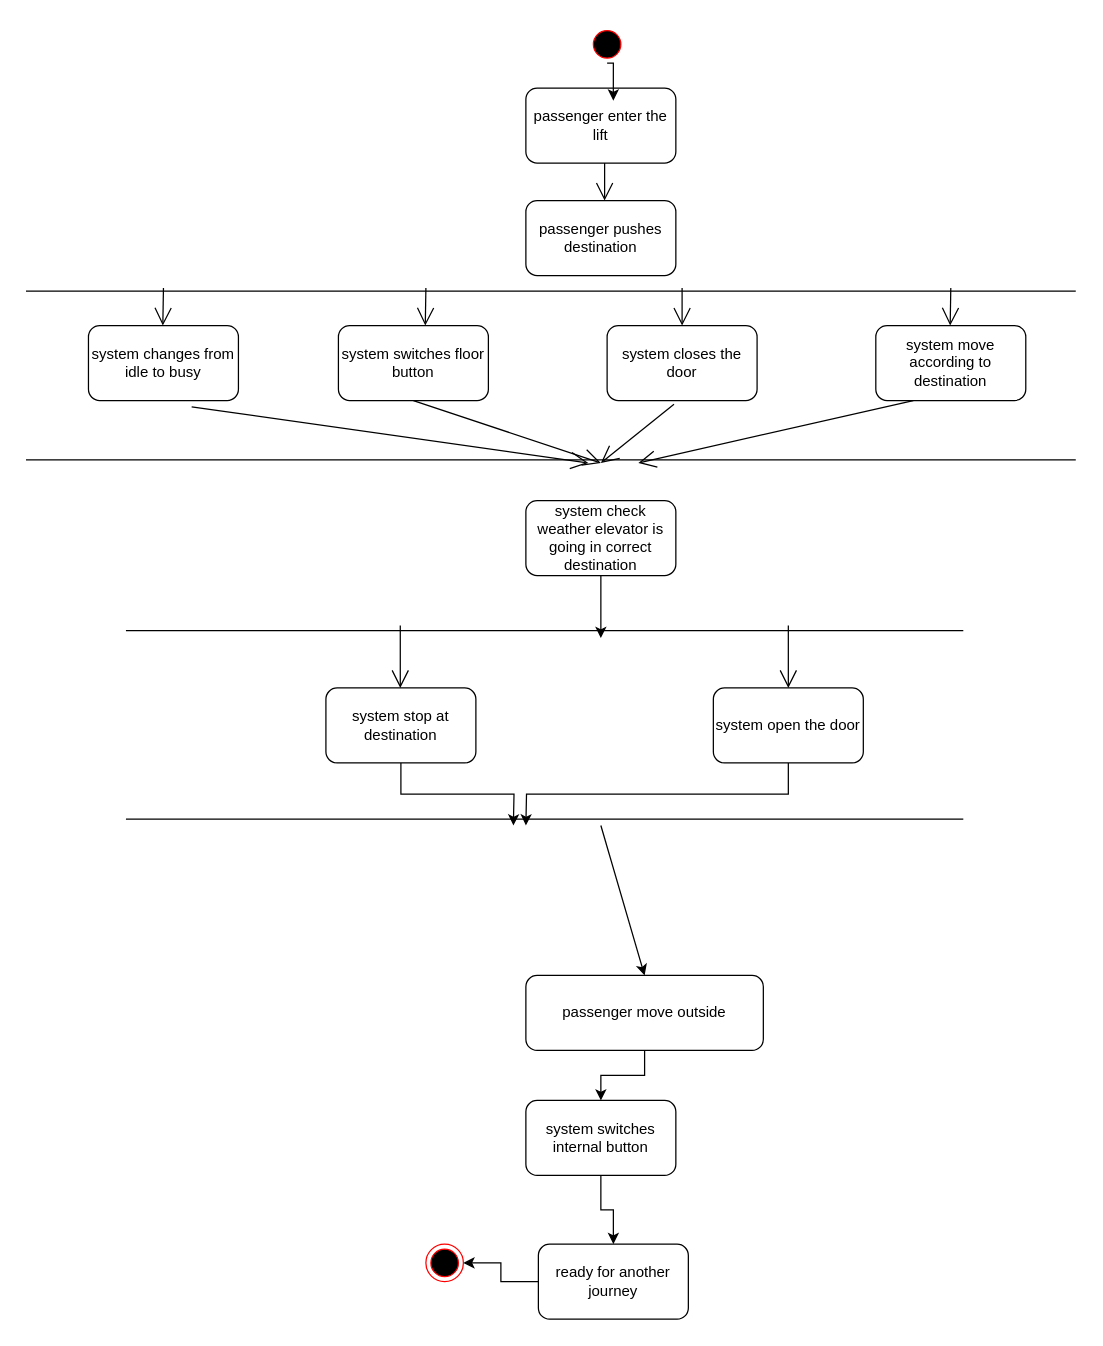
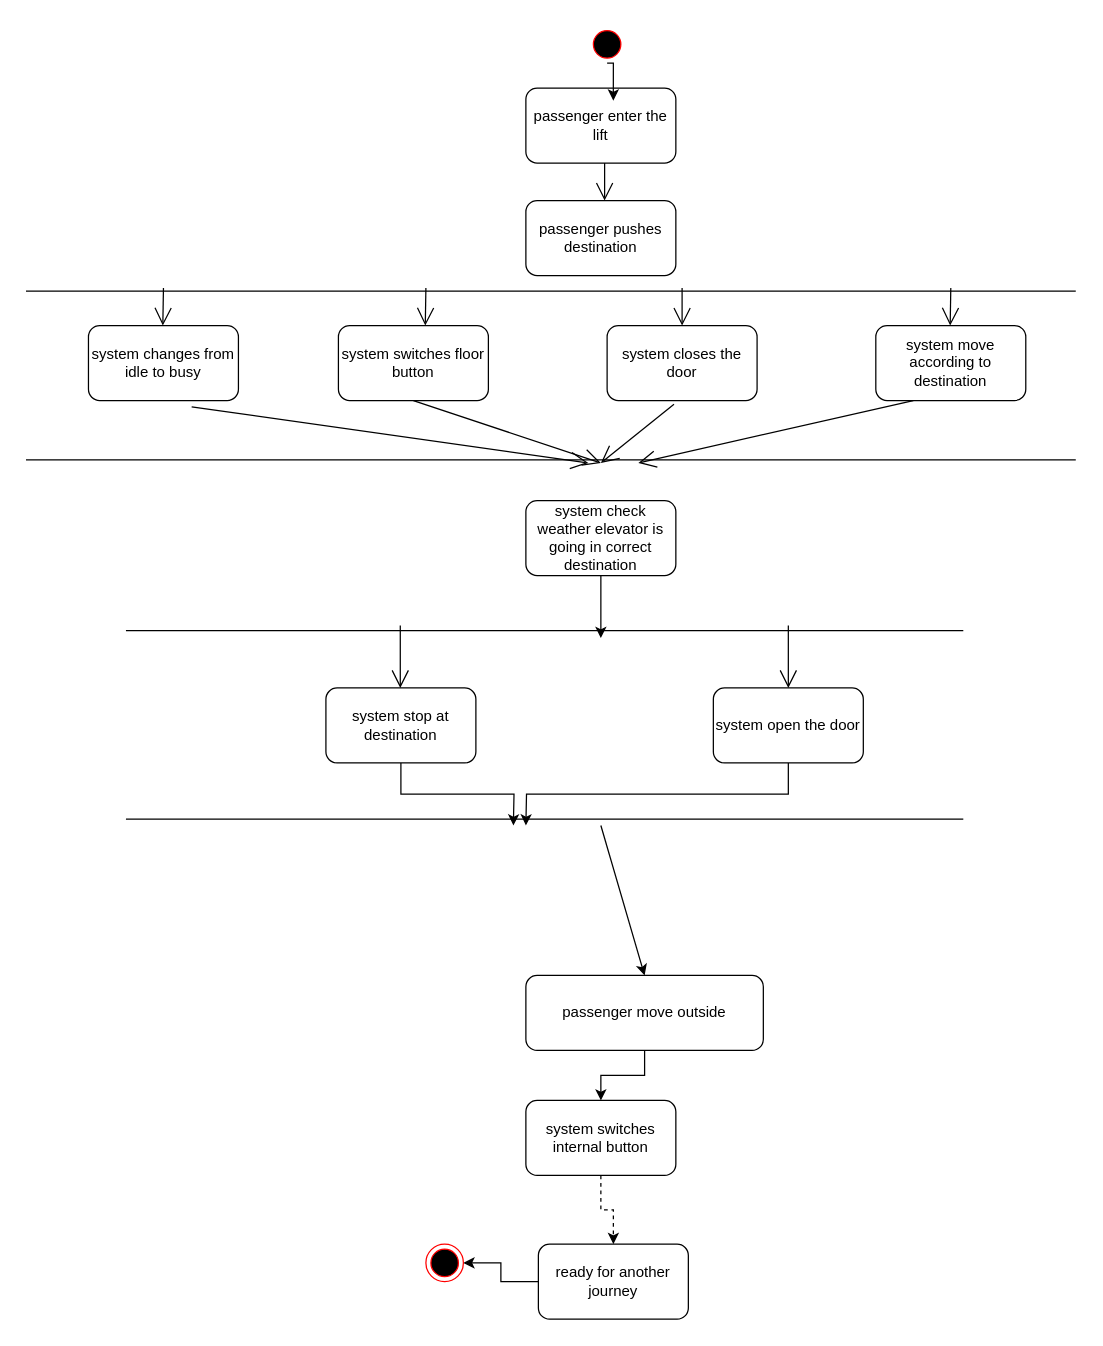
(603, 1210) -> (603, 1210)
